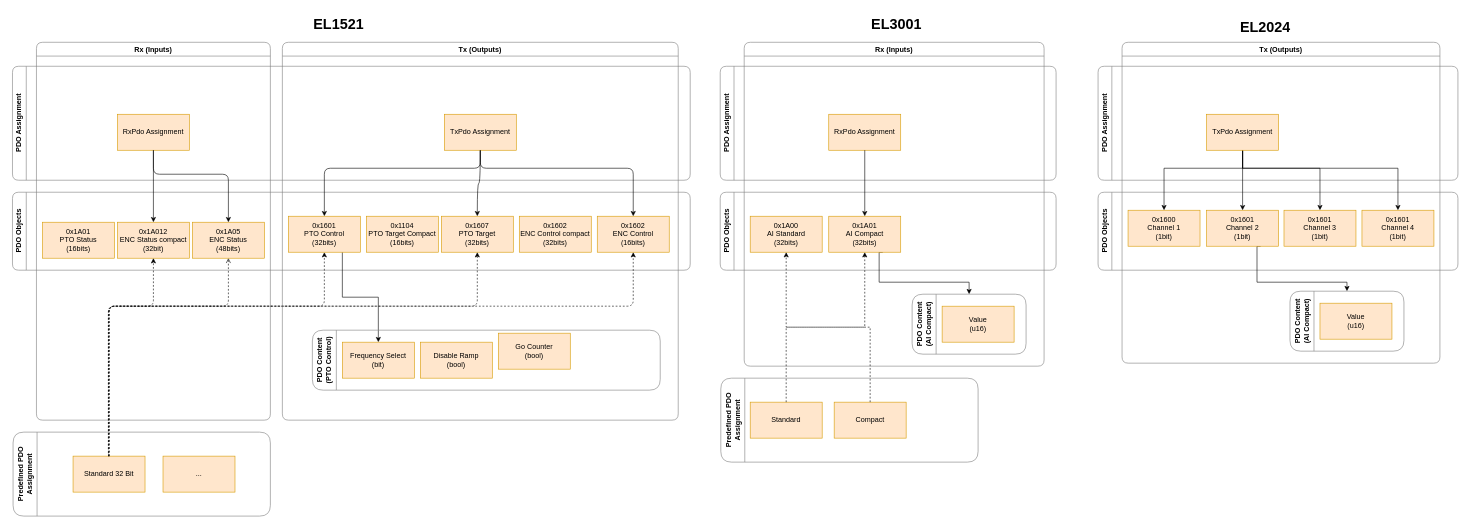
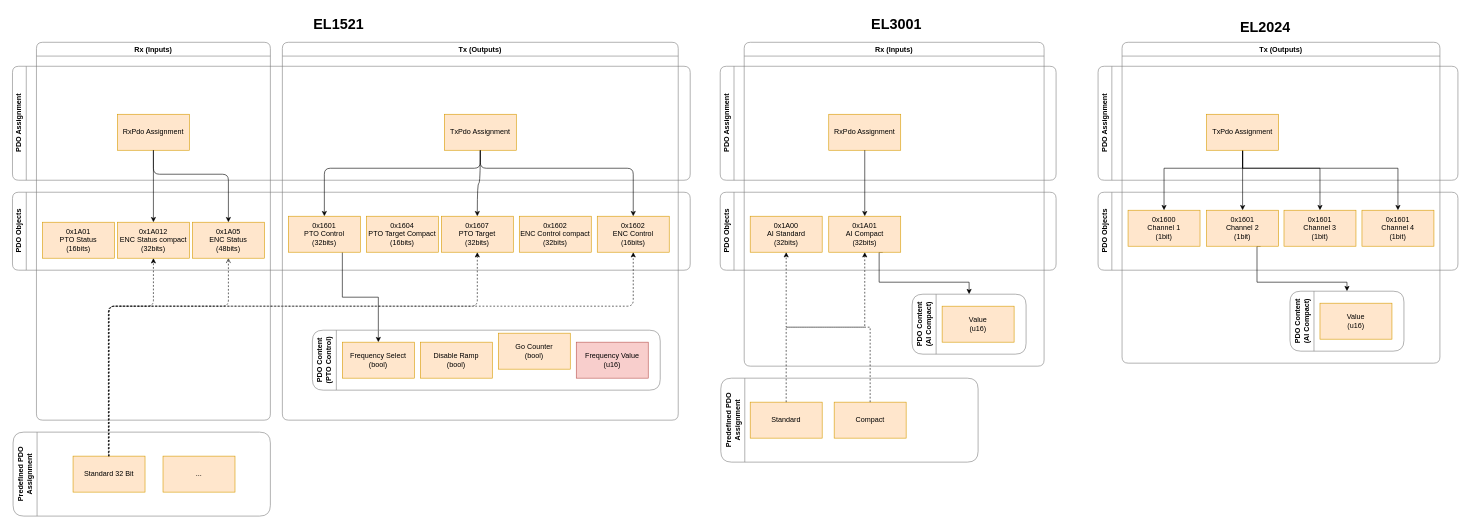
(402, 234) -> (402, 234)
(153, 240) -> (153, 240)
(324, 286) -> none
(378, 360) -> (378, 360)
none -> (612, 360)
